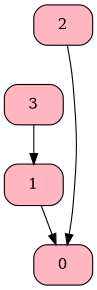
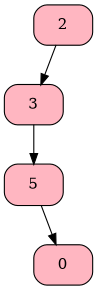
(76, 139) -> (50, 60)
(34, 185) -> (34, 185)
